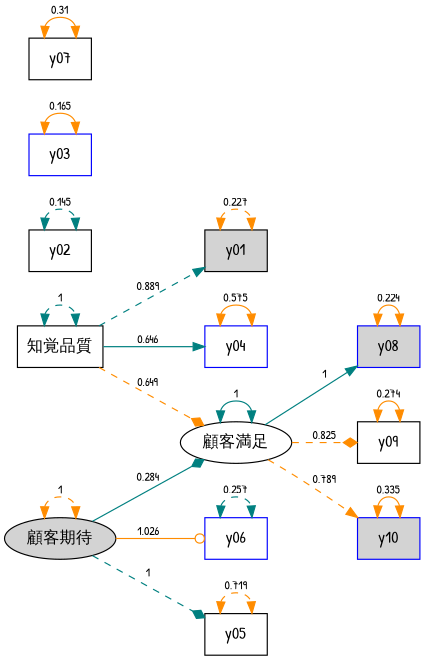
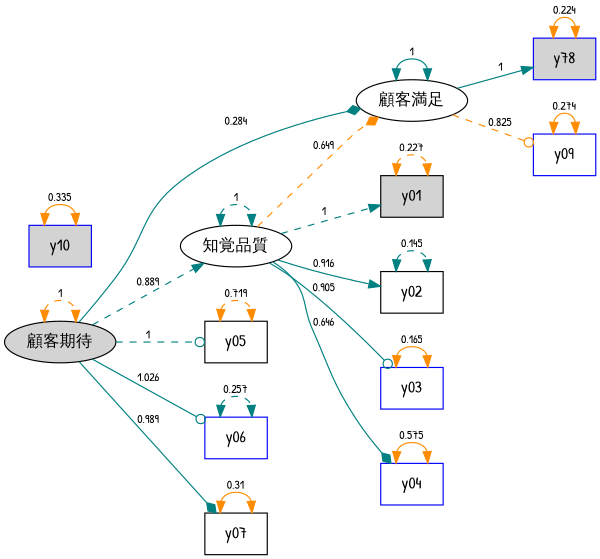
none -> (323, 273)
(148, 287) -> (324, 212)
none -> (143, 297)
none -> (330, 308)
(60, 347) -> (236, 246)
(148, 347) -> (325, 358)
(389, 347) -> (565, 59)
none -> (143, 432)
(318, 443) -> (489, 128)
(389, 443) -> (565, 155)
(308, 484) -> none
(155, 538) -> (144, 388)
(142, 583) -> (155, 342)
